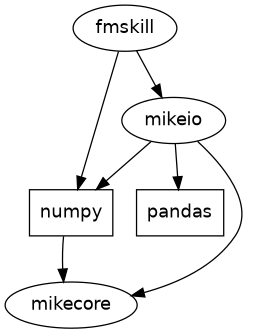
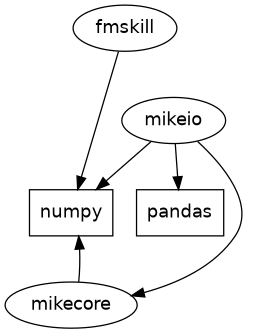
(146, 68) -> none
(63, 253) -> (80, 266)
